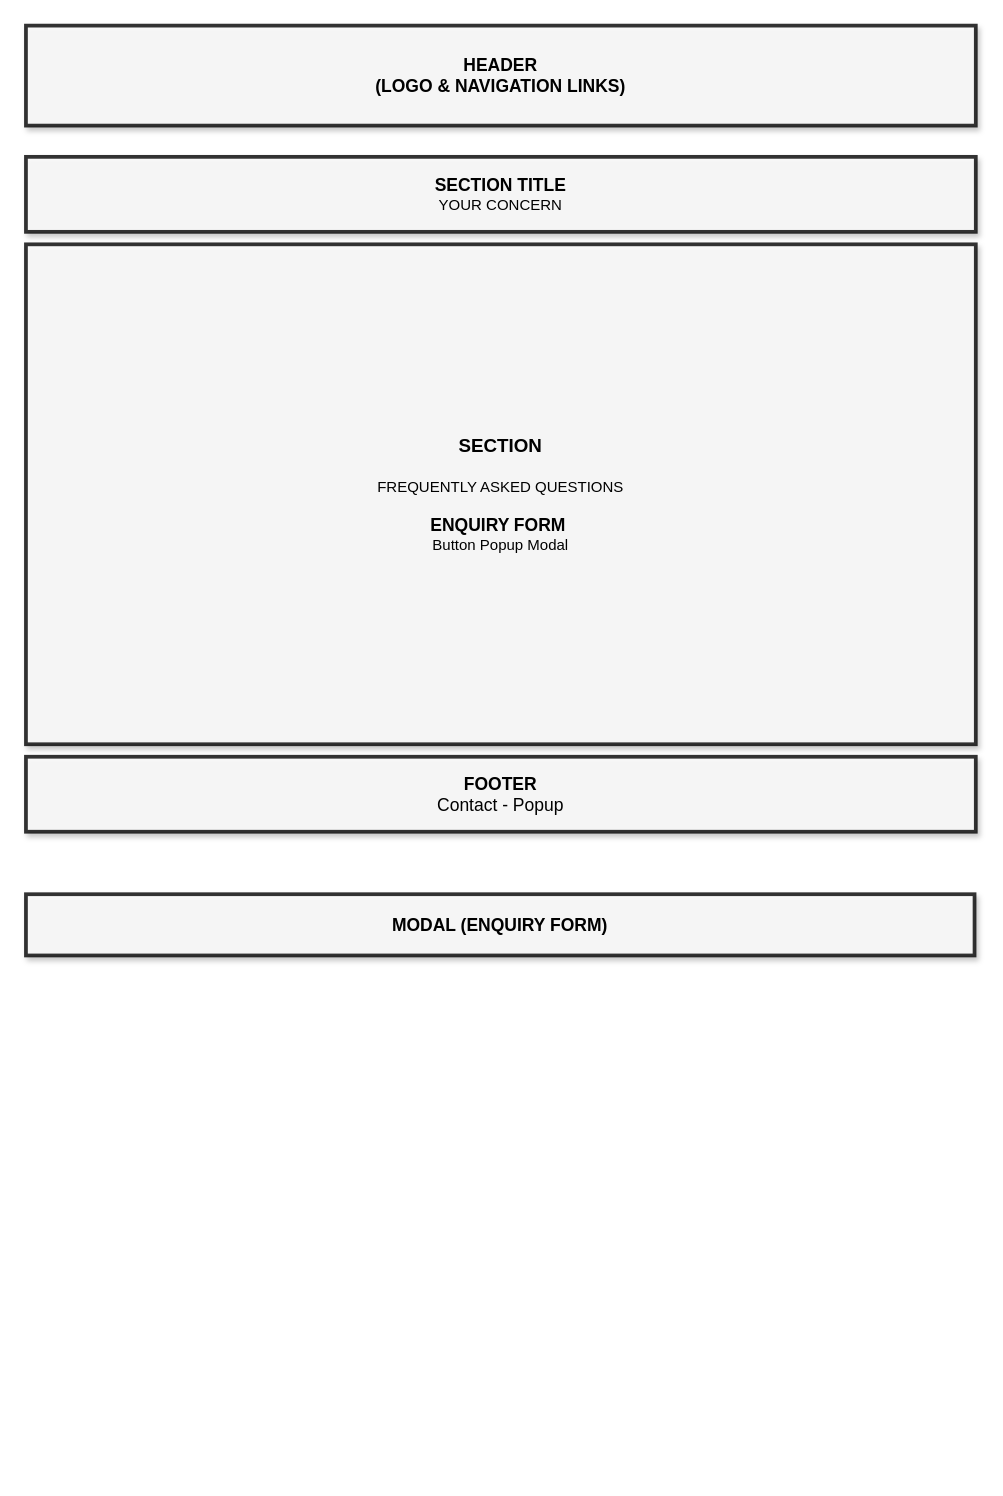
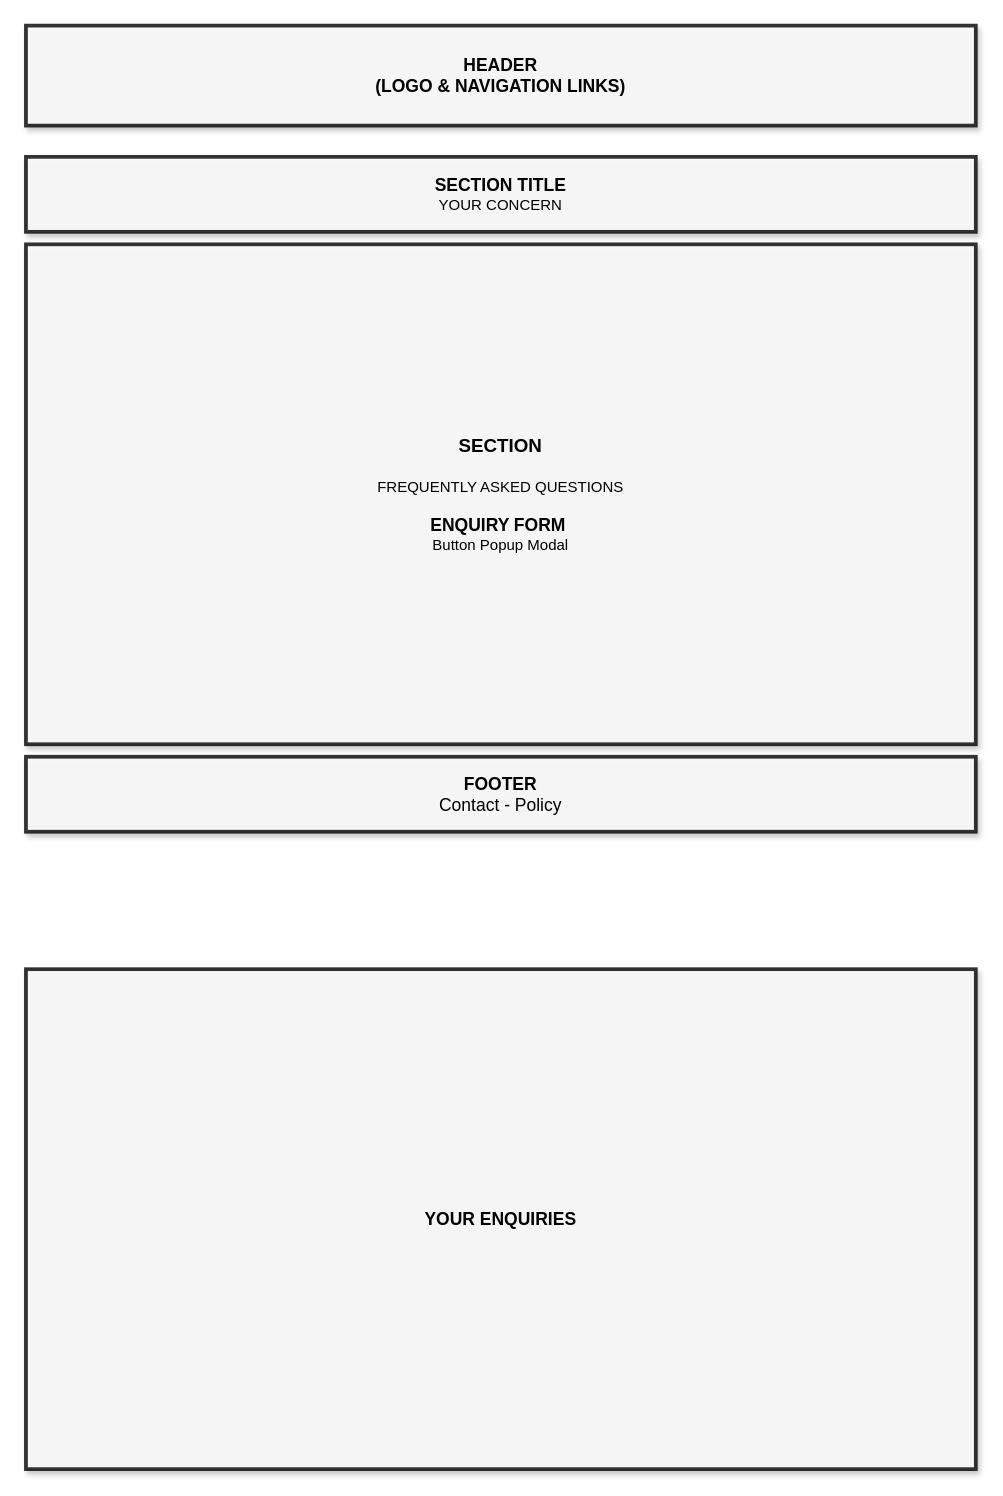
(501, 794) -> (501, 794)
(500, 925) -> none
none -> (501, 1219)
